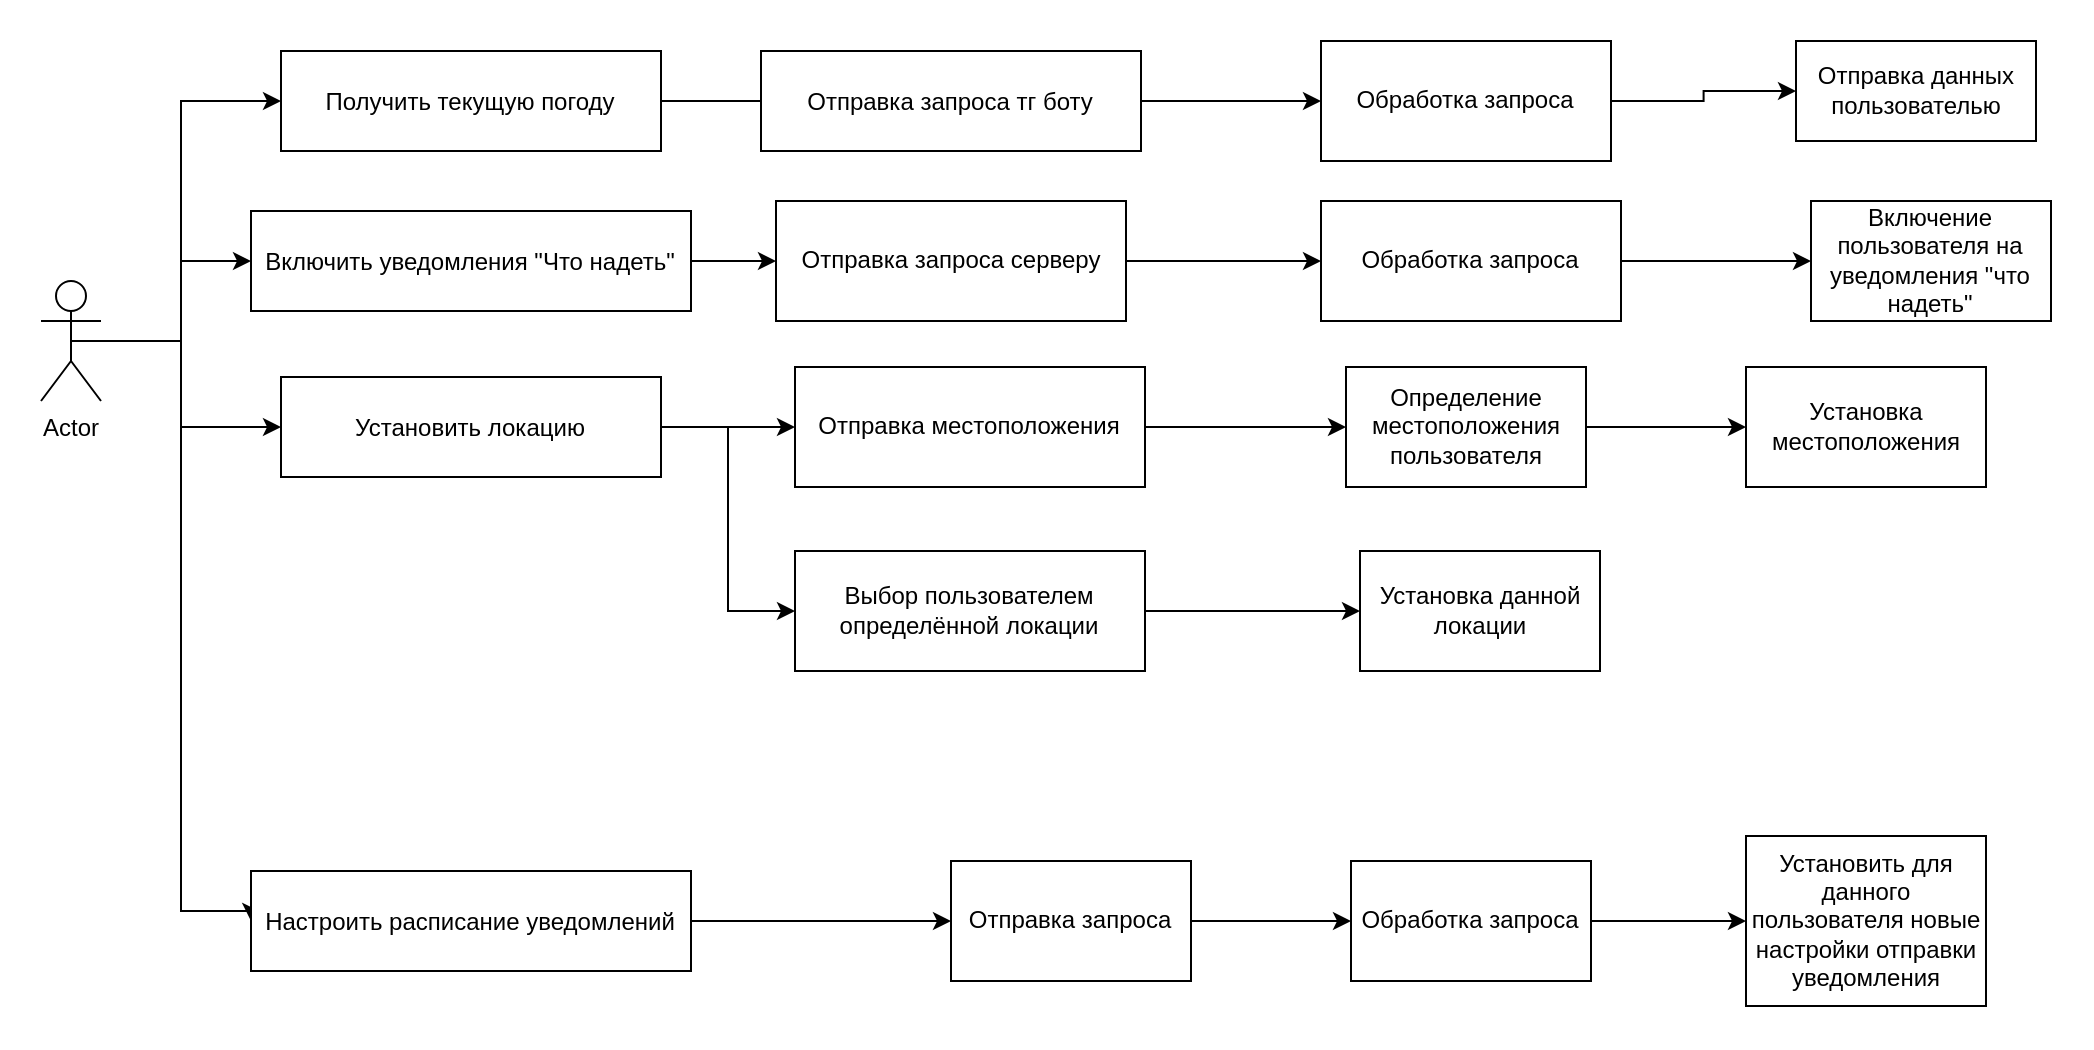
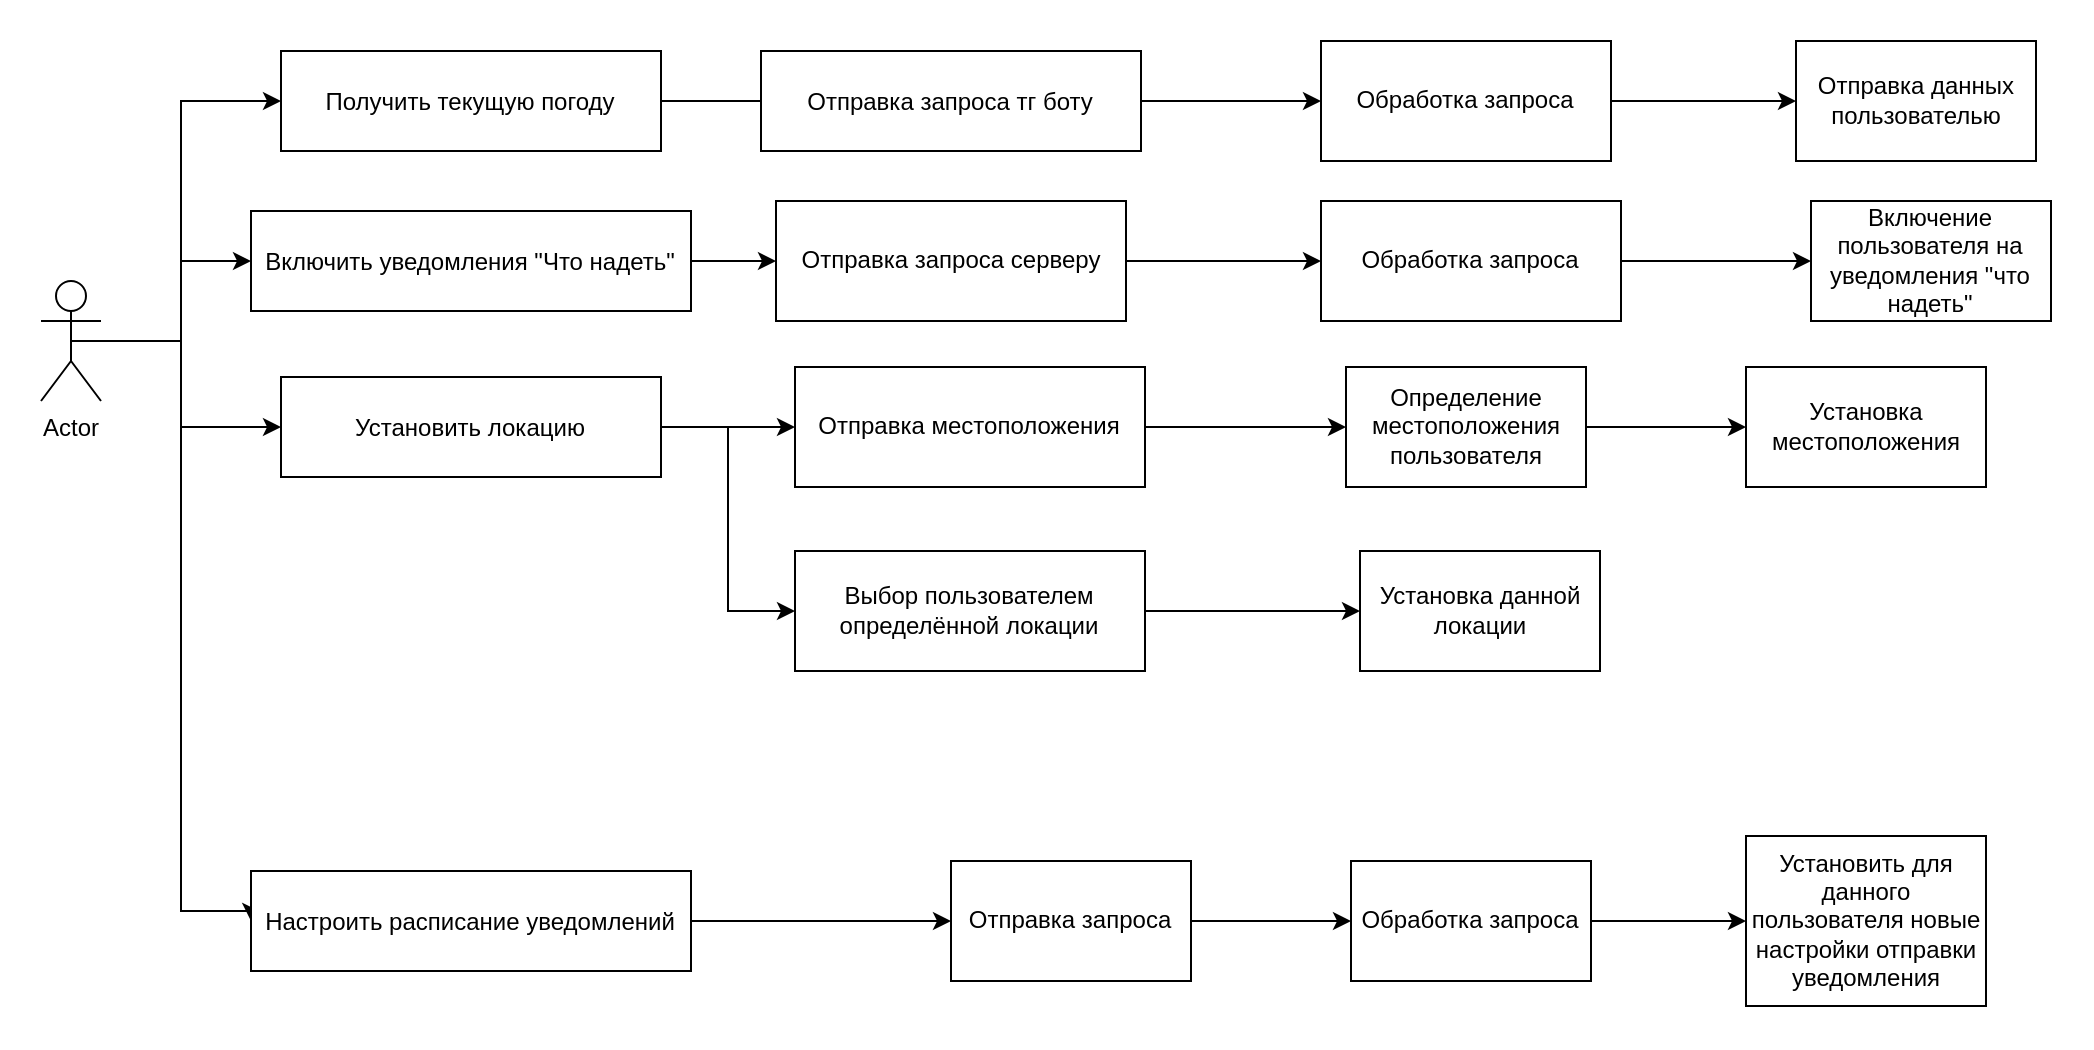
(1916, 91) -> (1916, 101)
